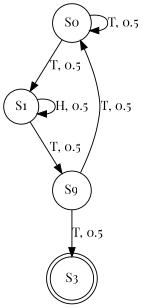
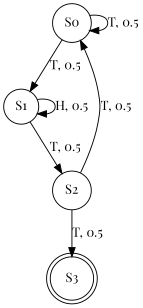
(72, 190) -> (72, 190)
